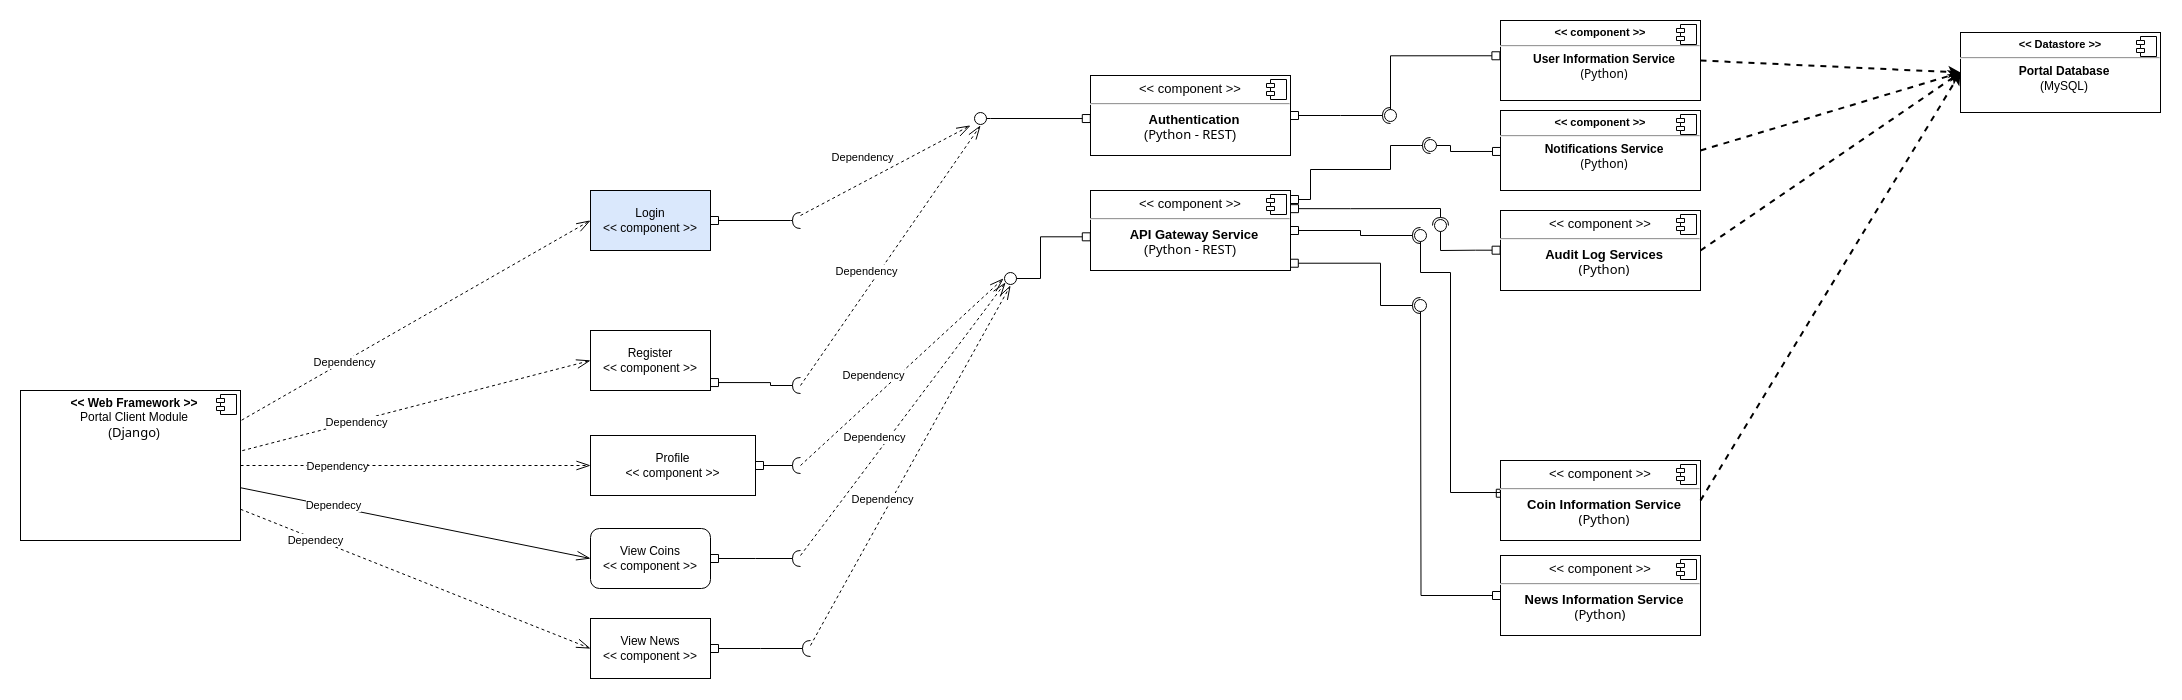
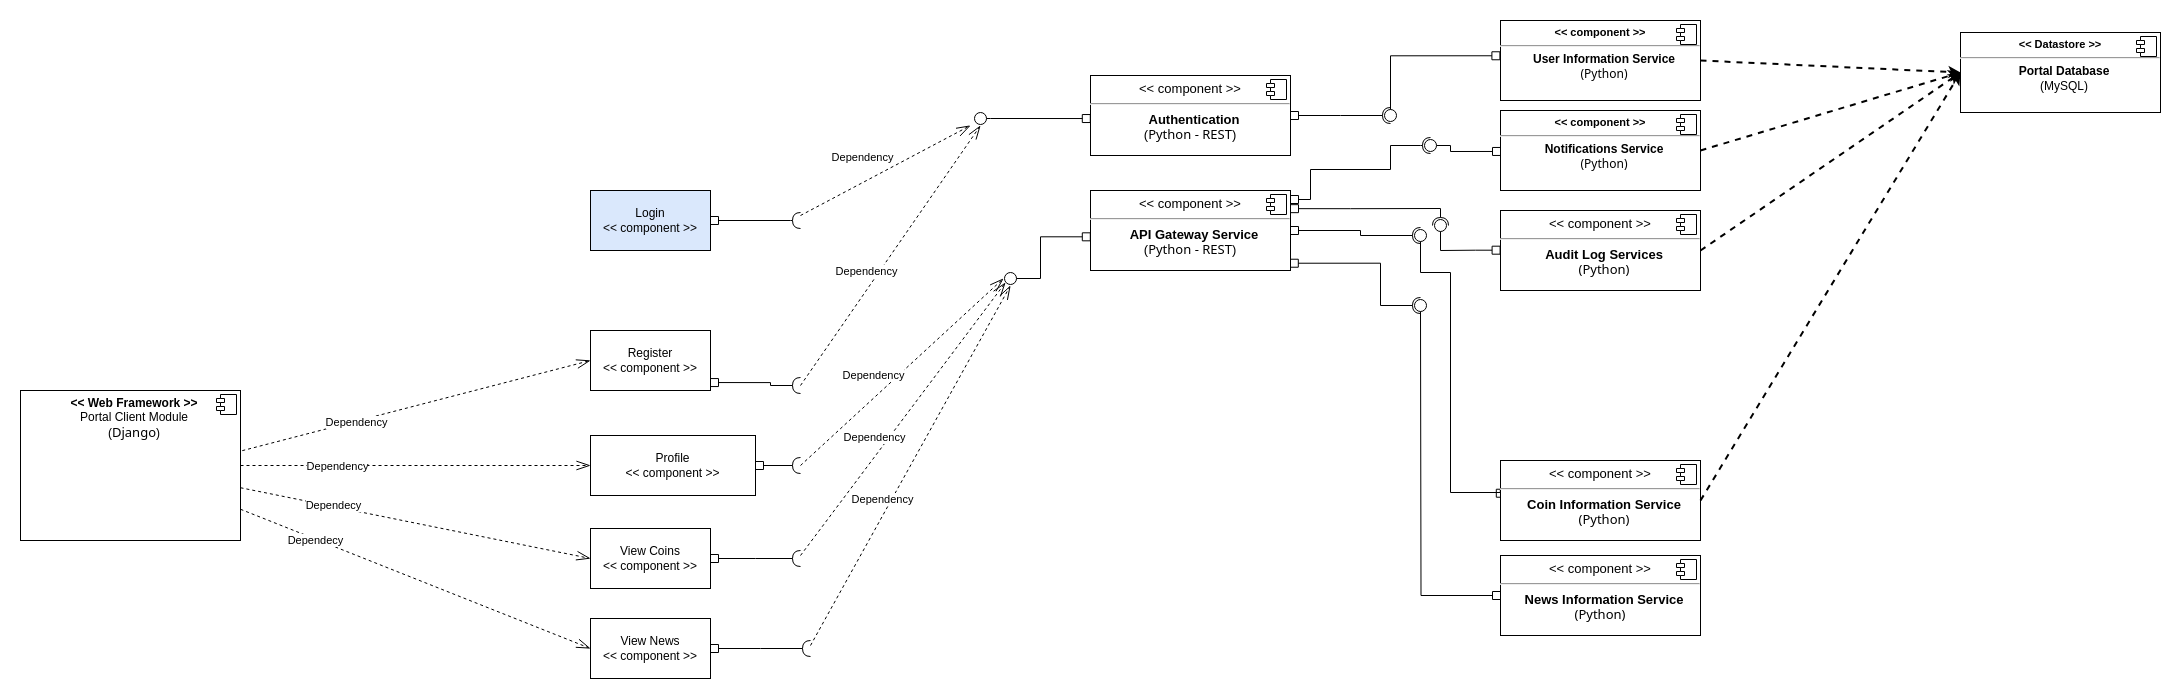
(415, 321) -> none
(473, 535) -> (473, 535)
(651, 559) -> (651, 559)
